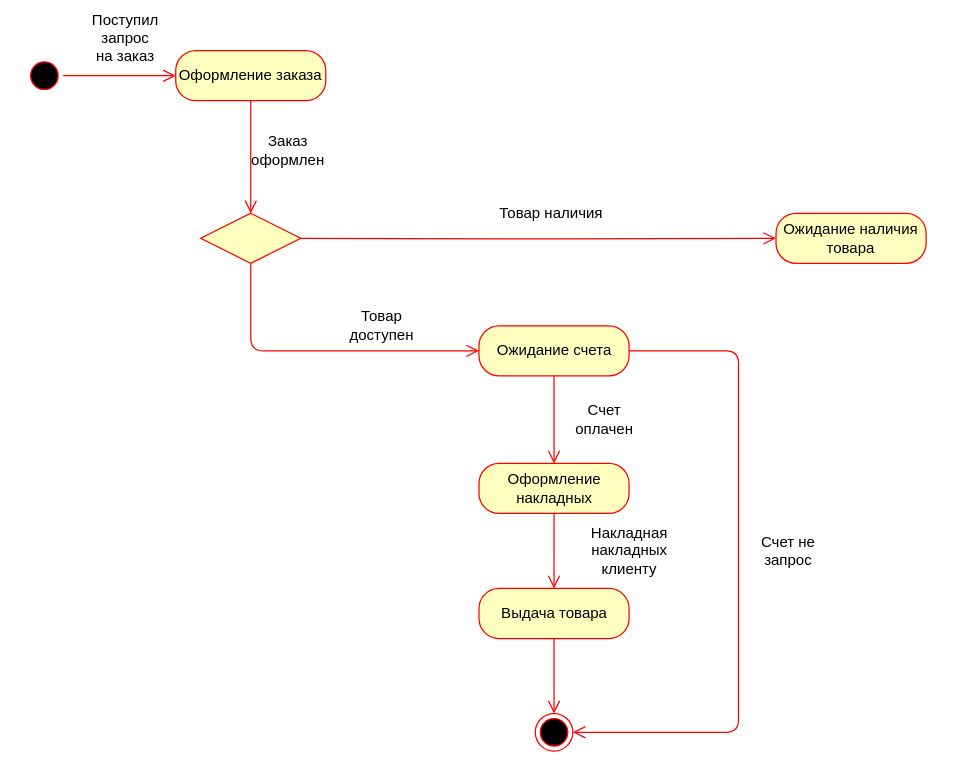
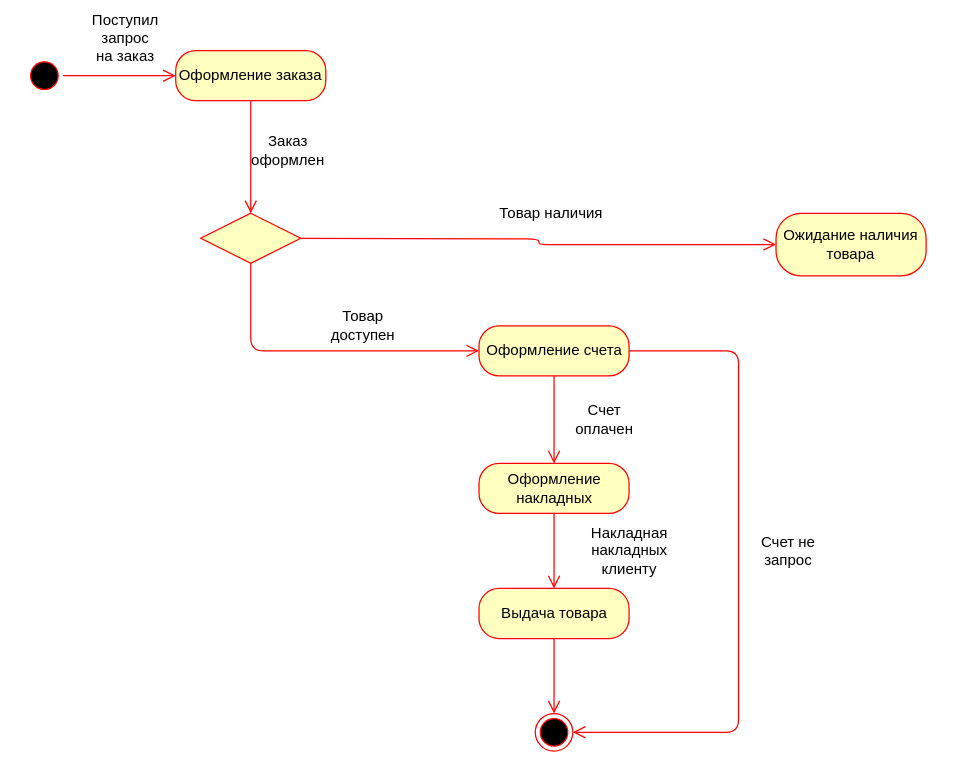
(851, 238) -> (851, 244)
(382, 326) -> (363, 326)
(554, 351) -> (554, 351)
